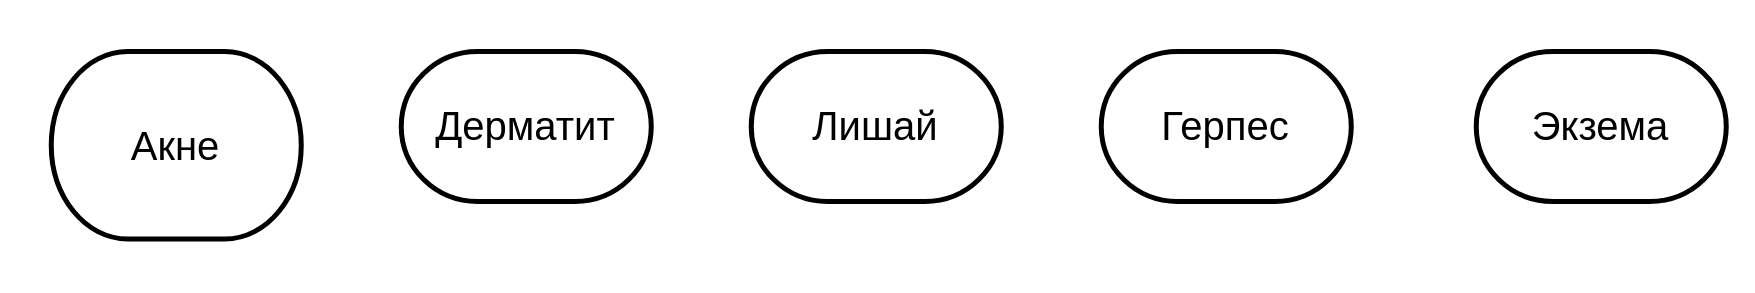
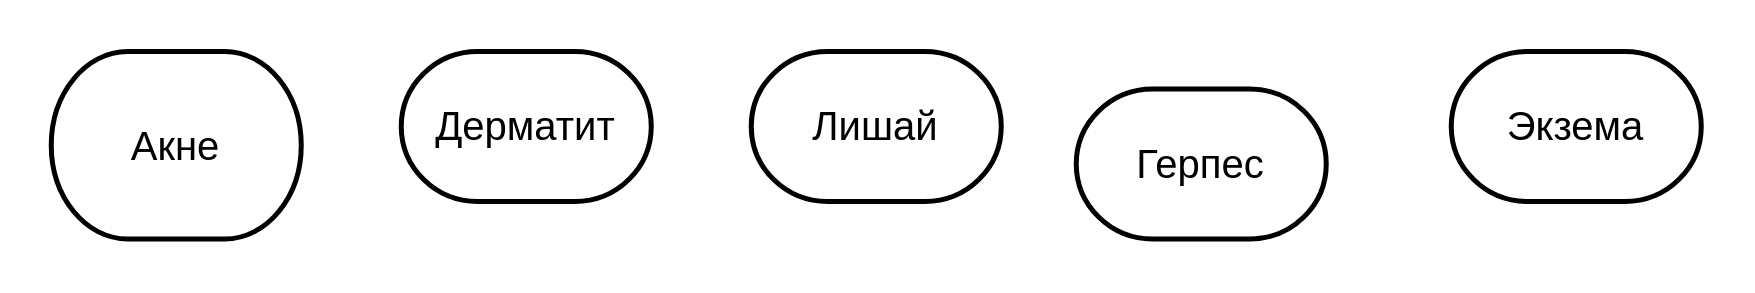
(1226, 126) -> (1201, 164)
(1601, 126) -> (1576, 126)
